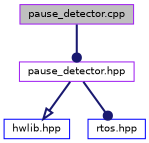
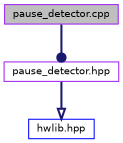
(117, 129) -> none
